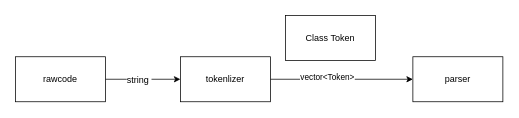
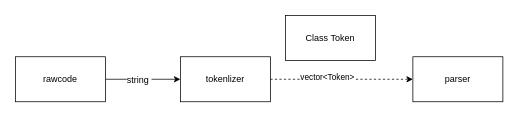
(379, 79) -> (379, 79)
